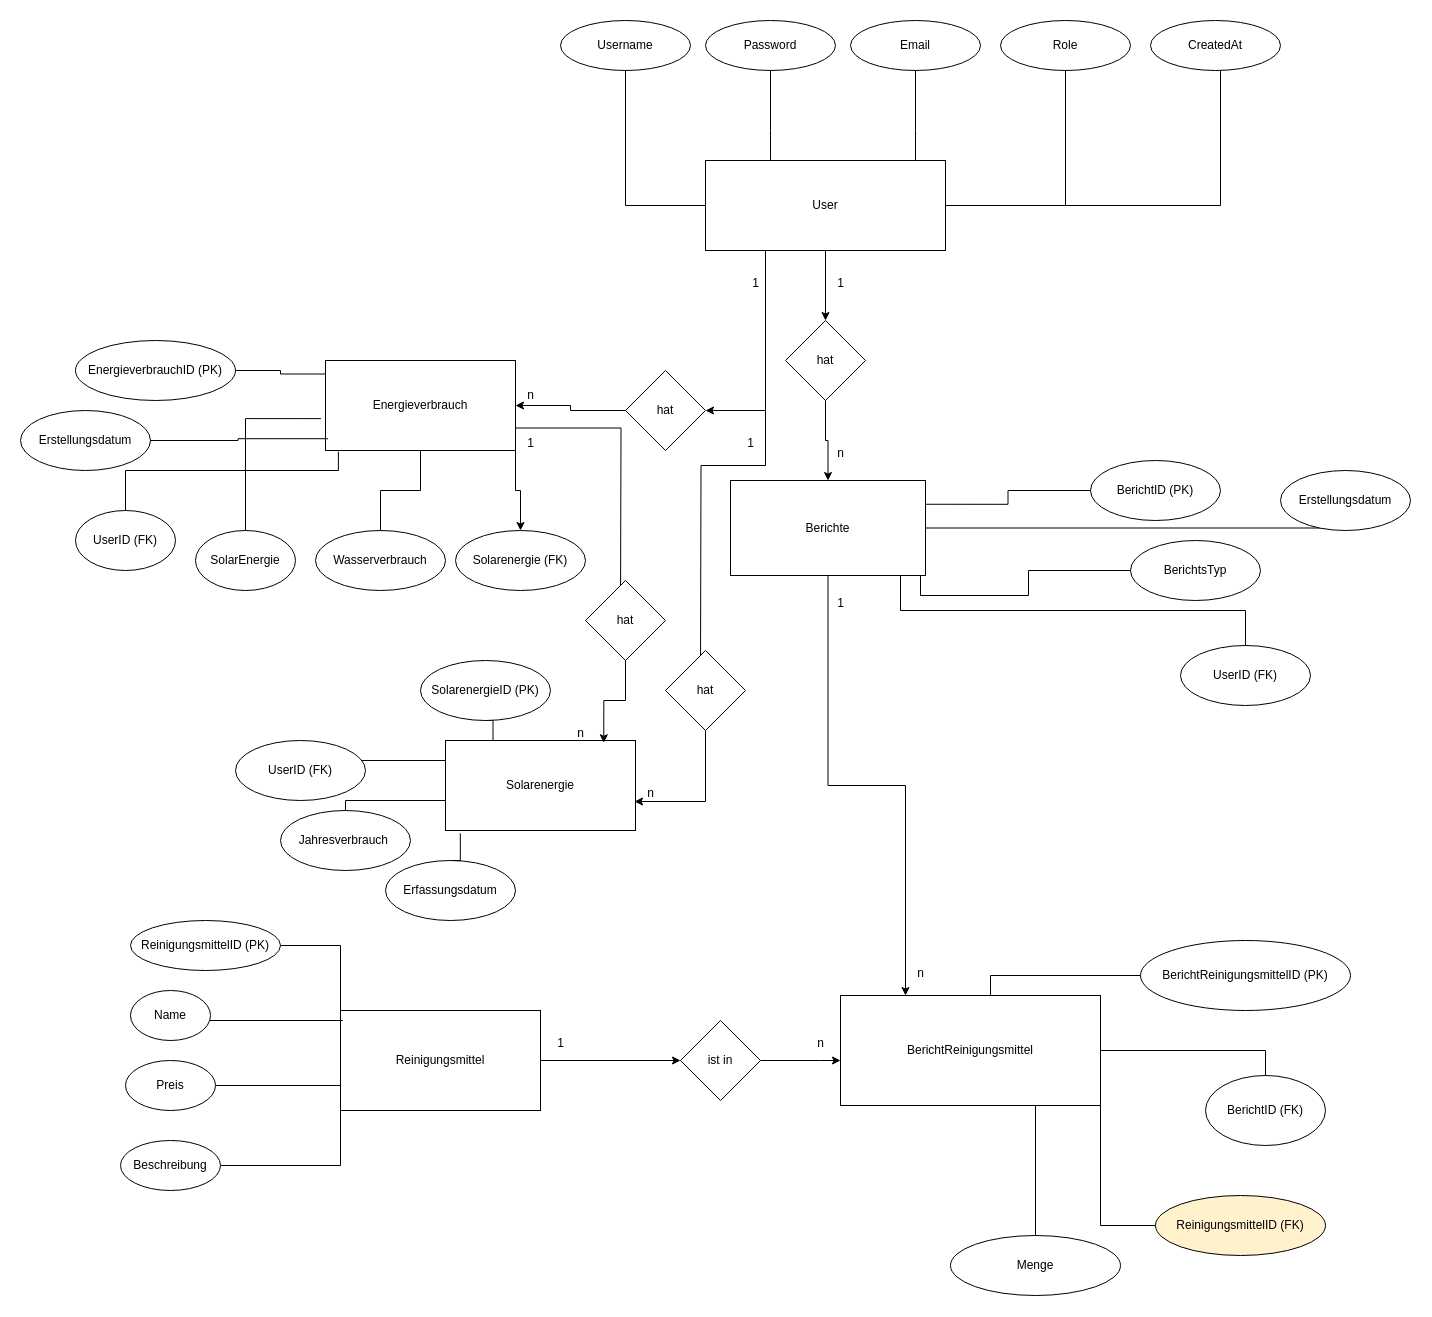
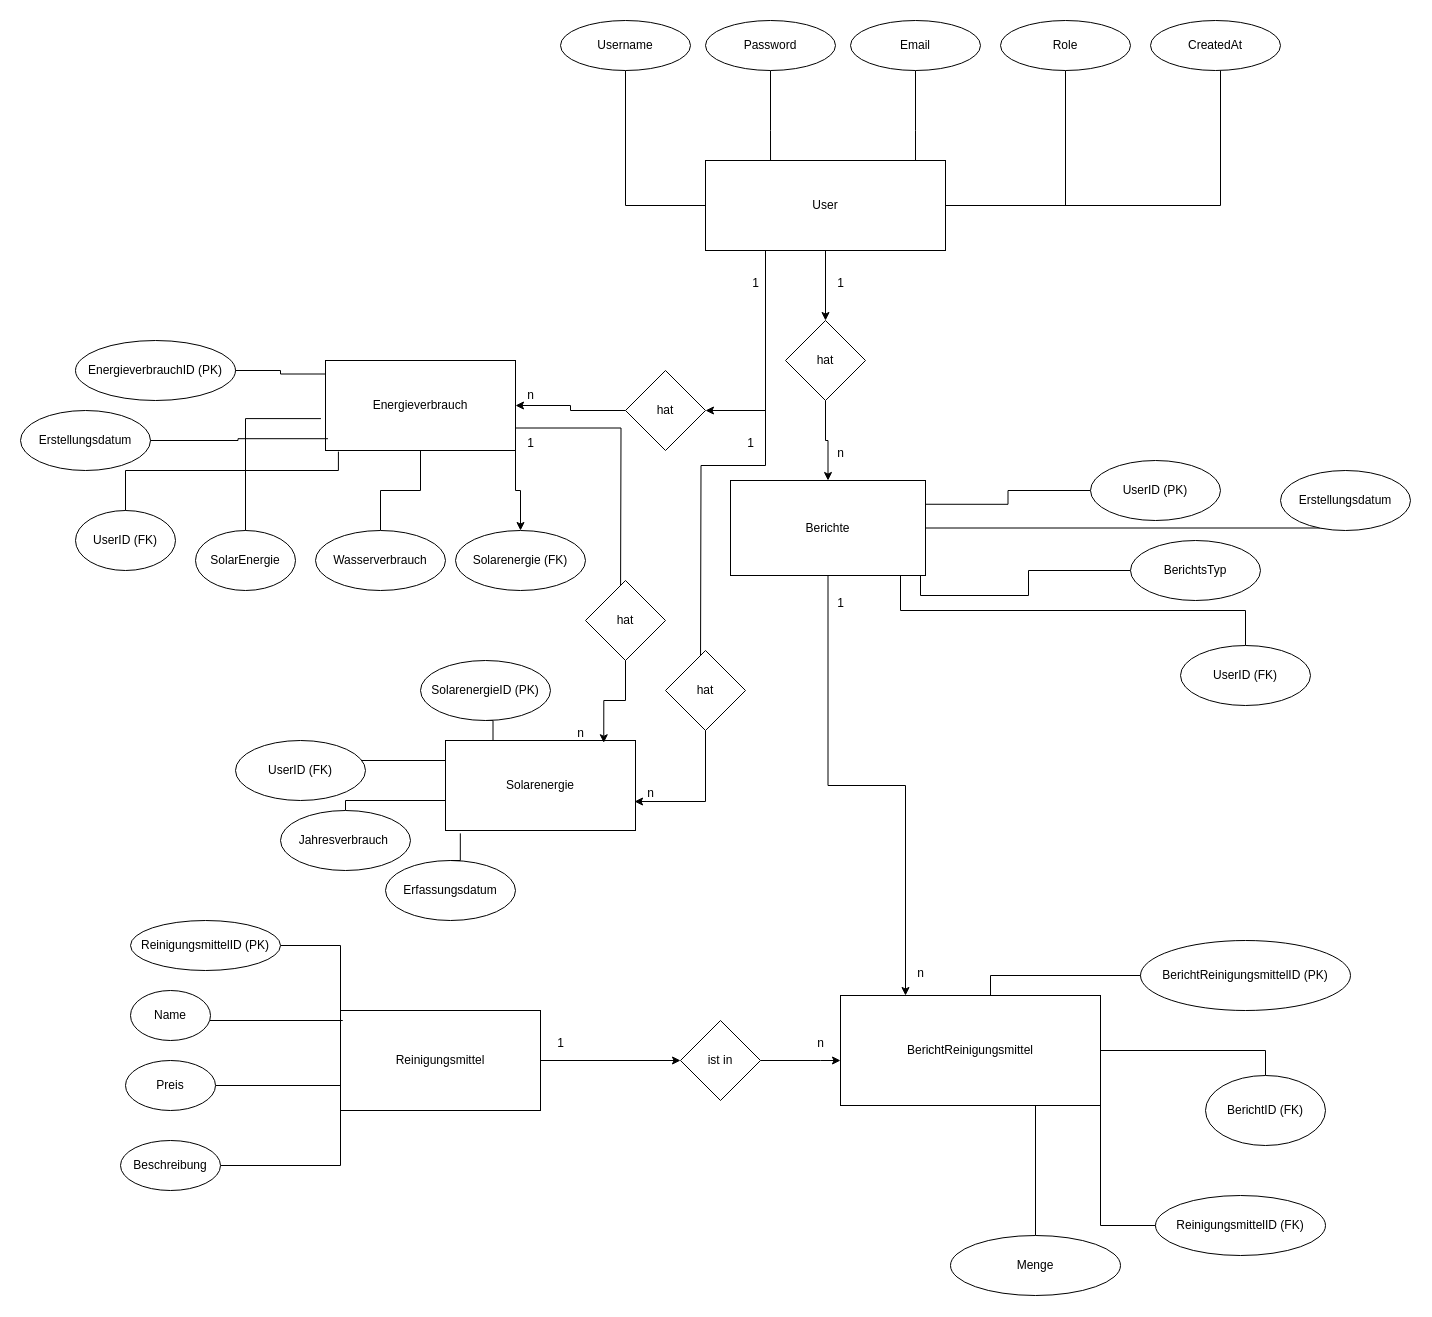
(1156, 491) -> (1156, 491)
(1241, 1226) -> (1241, 1226)
